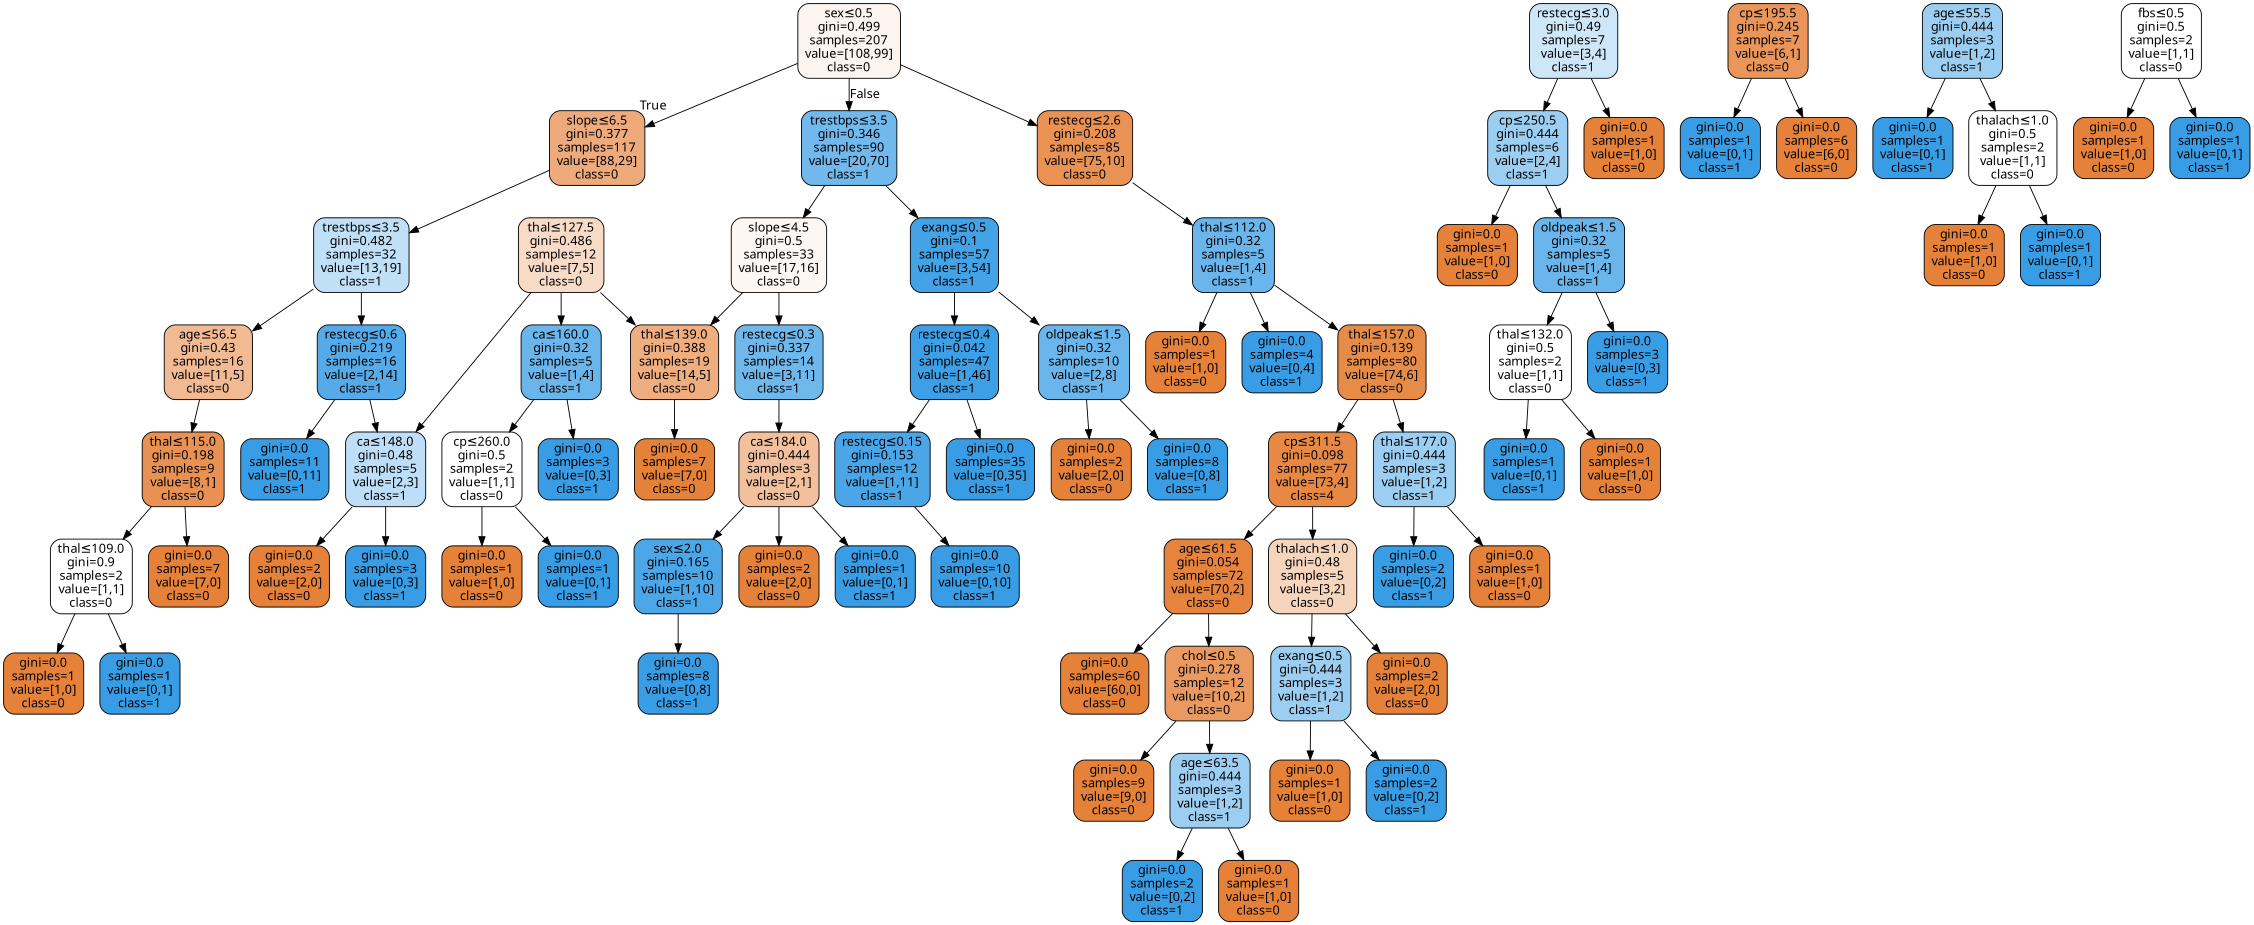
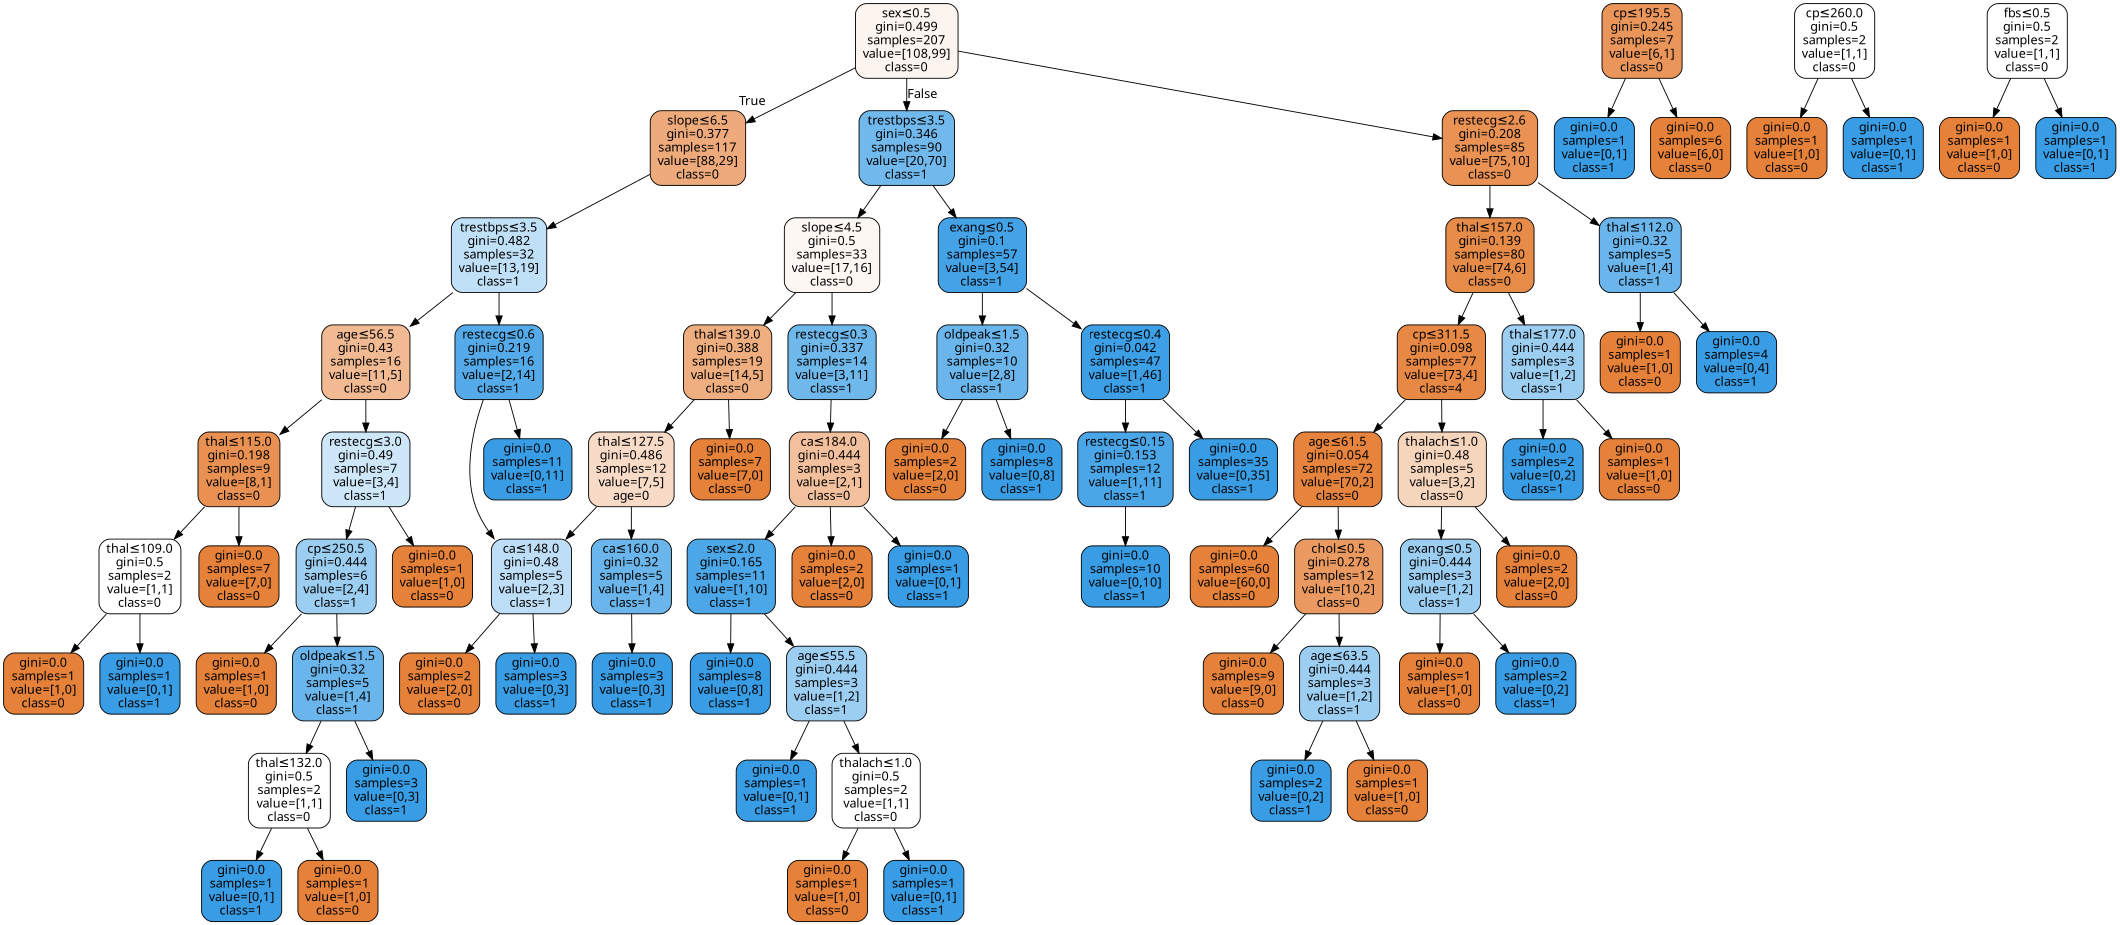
(561, 282) -> (631, 496)
(1302, 305) -> (1490, 197)
(615, 306) -> (683, 412)
none -> (366, 411)
(524, 412) -> none
(91, 562) -> (140, 562)
(678, 576) -> (731, 576)
none -> (776, 627)
